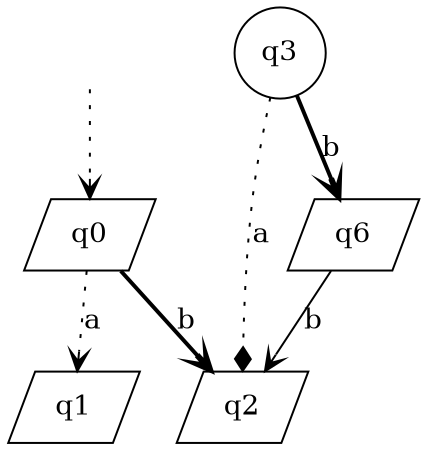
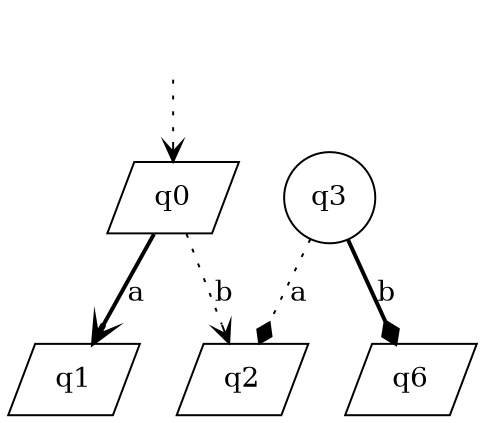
(314, 138) -> (367, 280)
(83, 311) -> (128, 280)
(159, 313) -> (204, 279)
(304, 313) -> none
